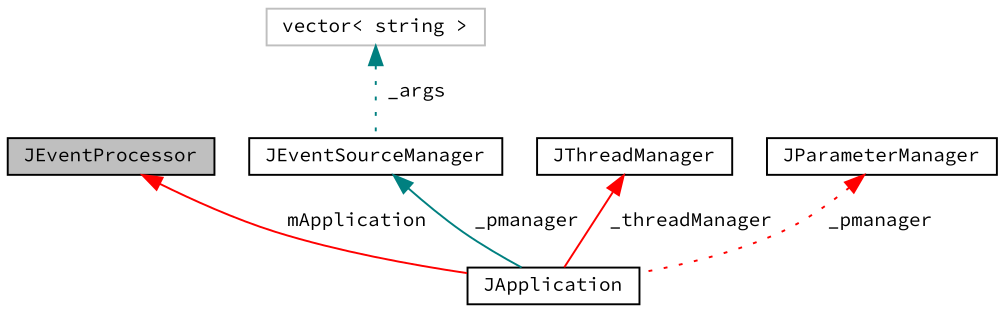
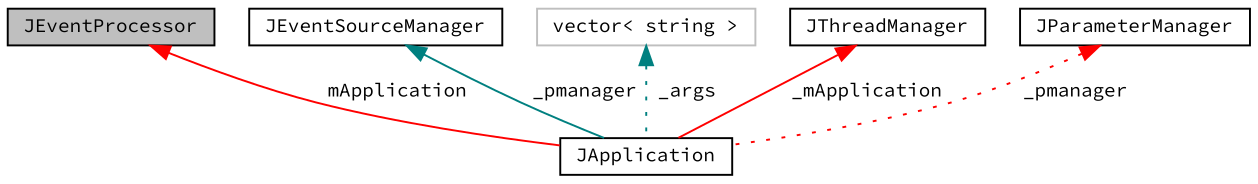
(376, 102) -> (646, 102)
(686, 221) -> (862, 92)
